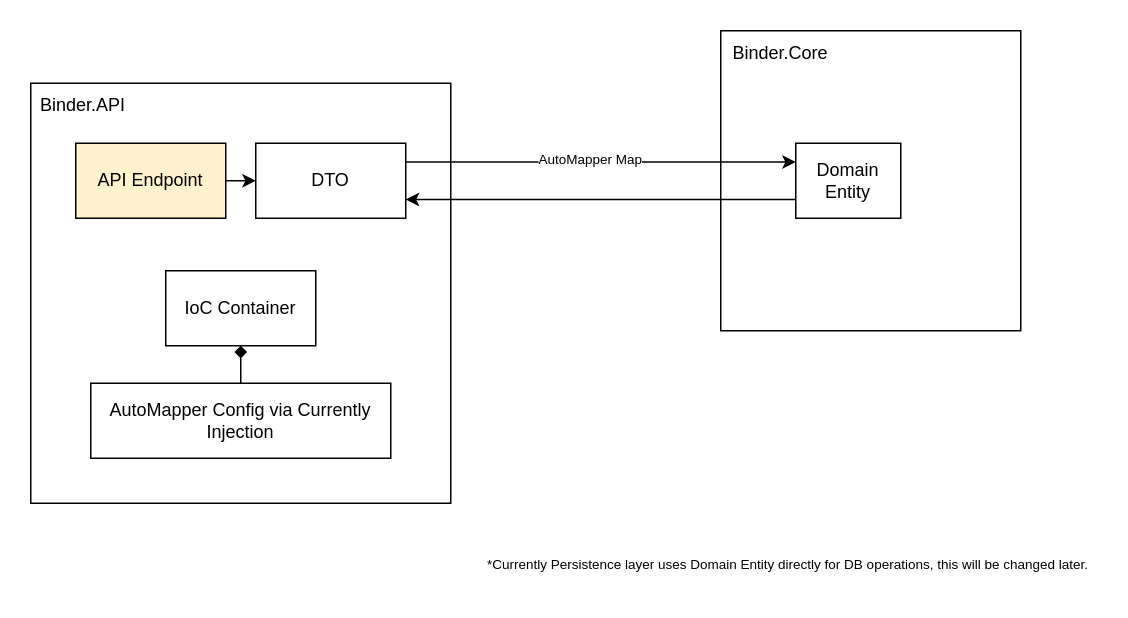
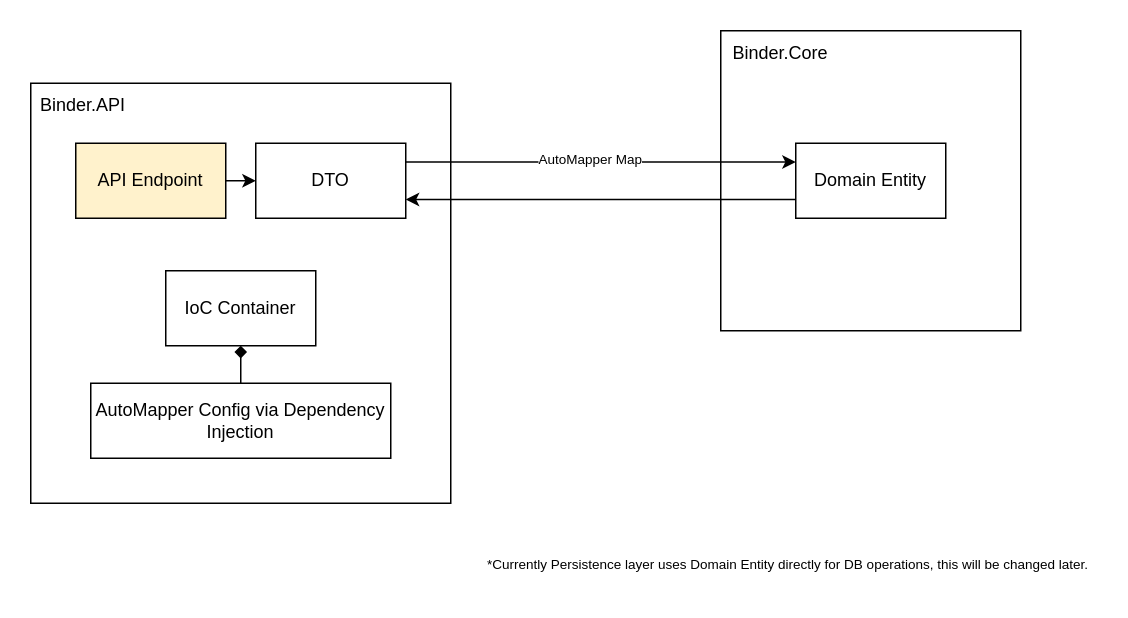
(848, 181) -> (871, 181)
(241, 421) -> (241, 421)
